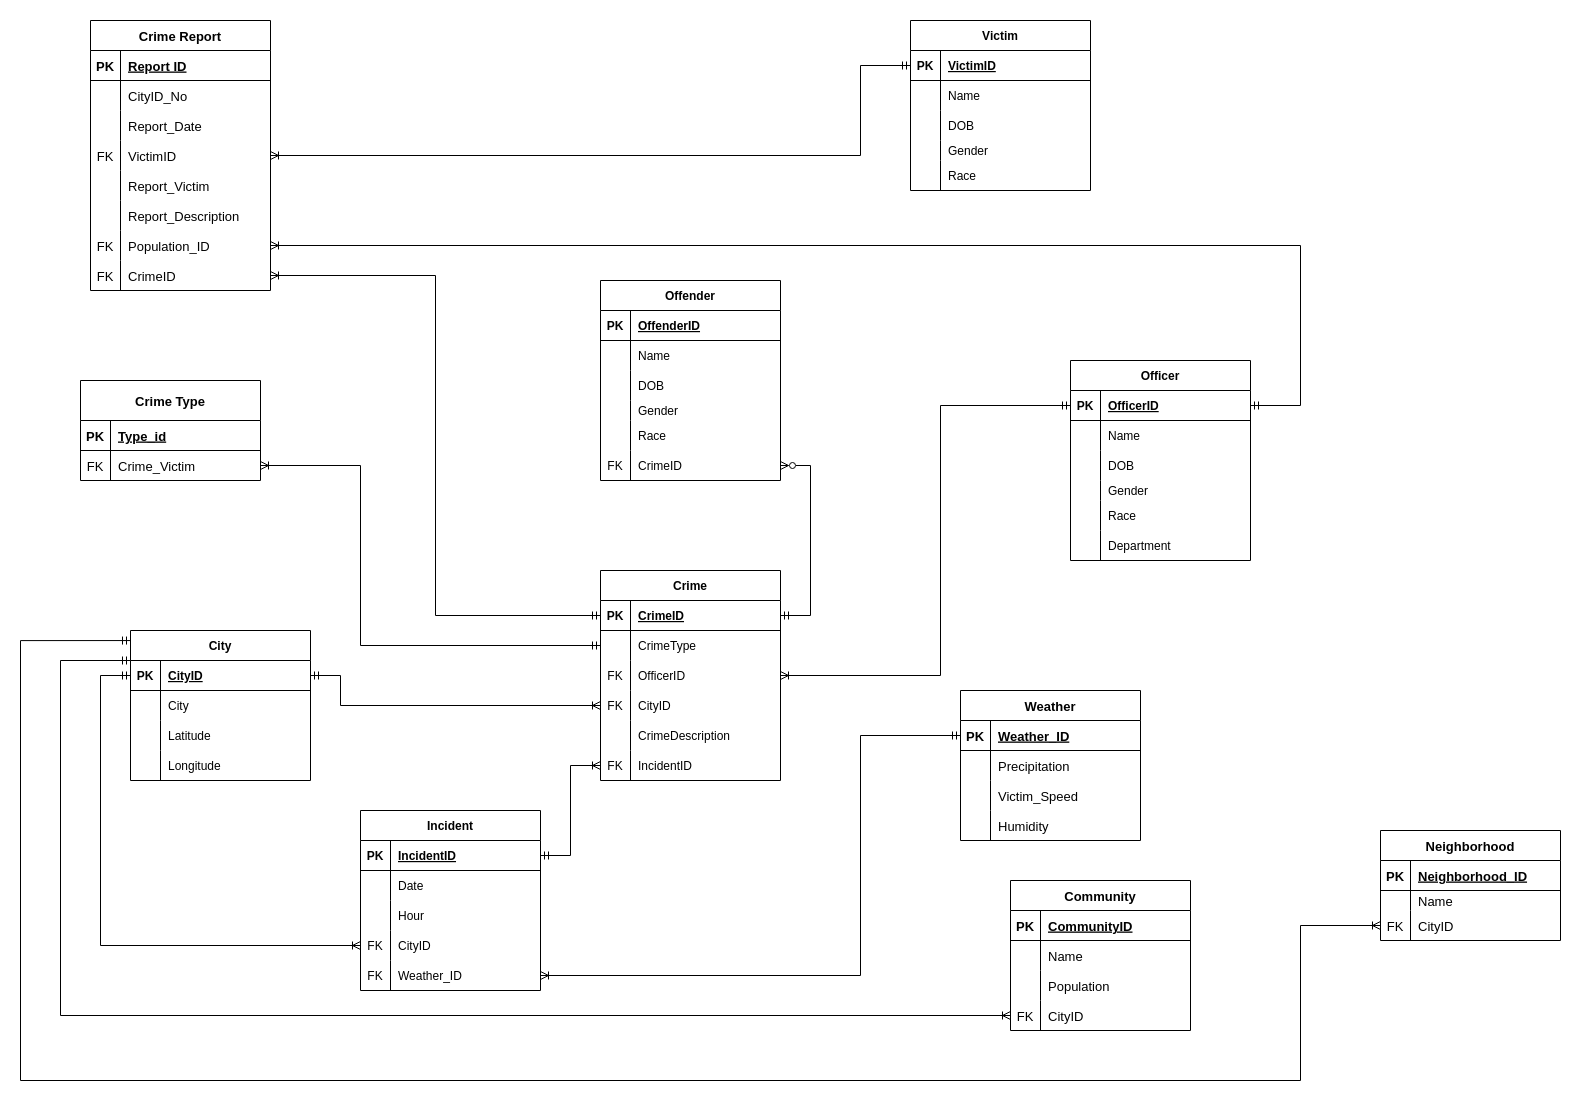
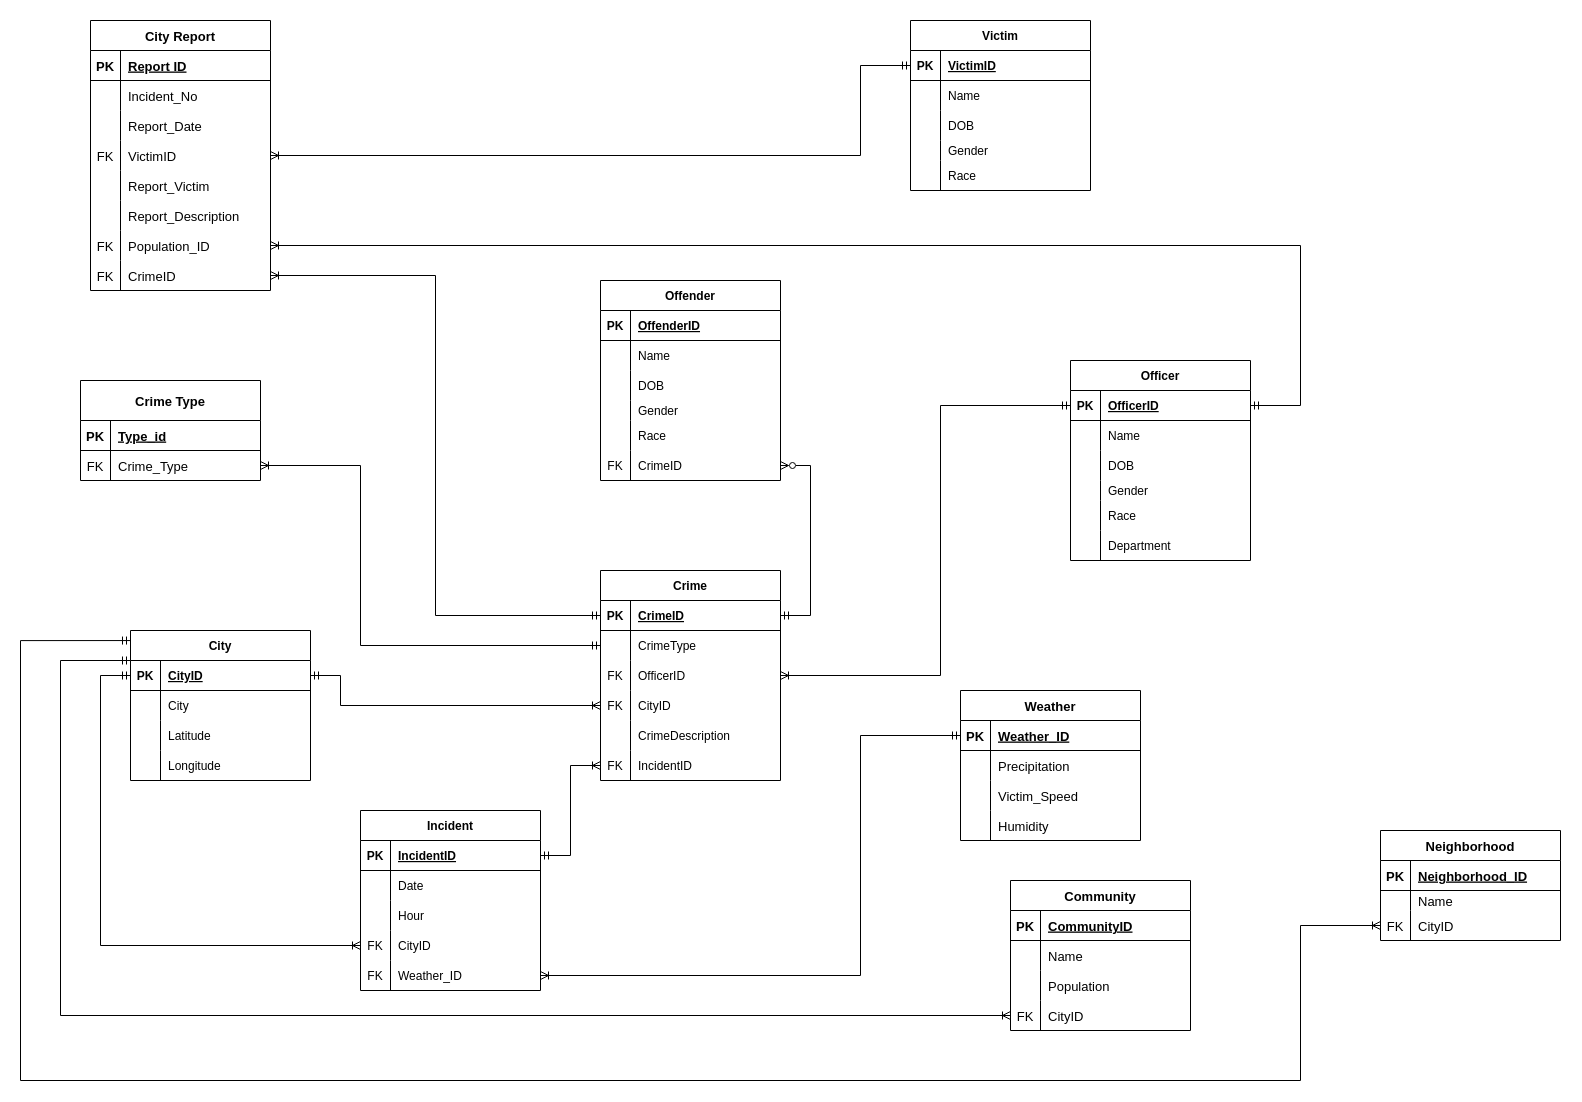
(180, 36) -> (180, 36)
(159, 96) -> (166, 96)
(157, 466) -> (153, 466)
